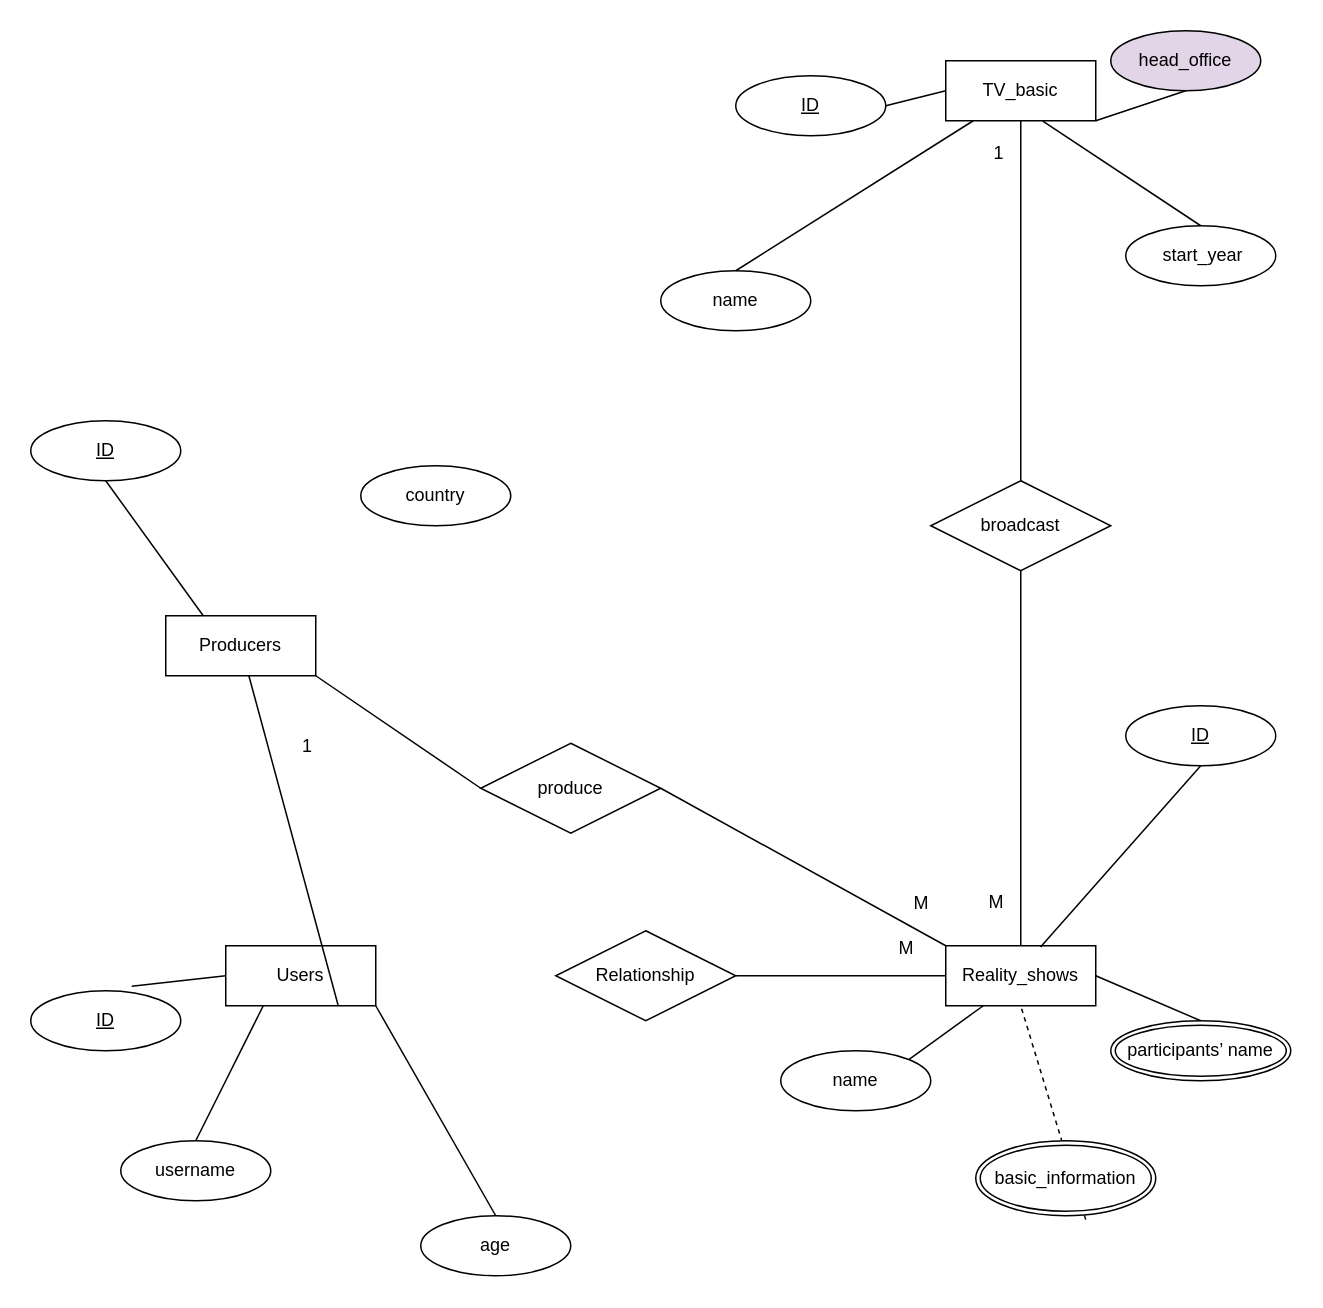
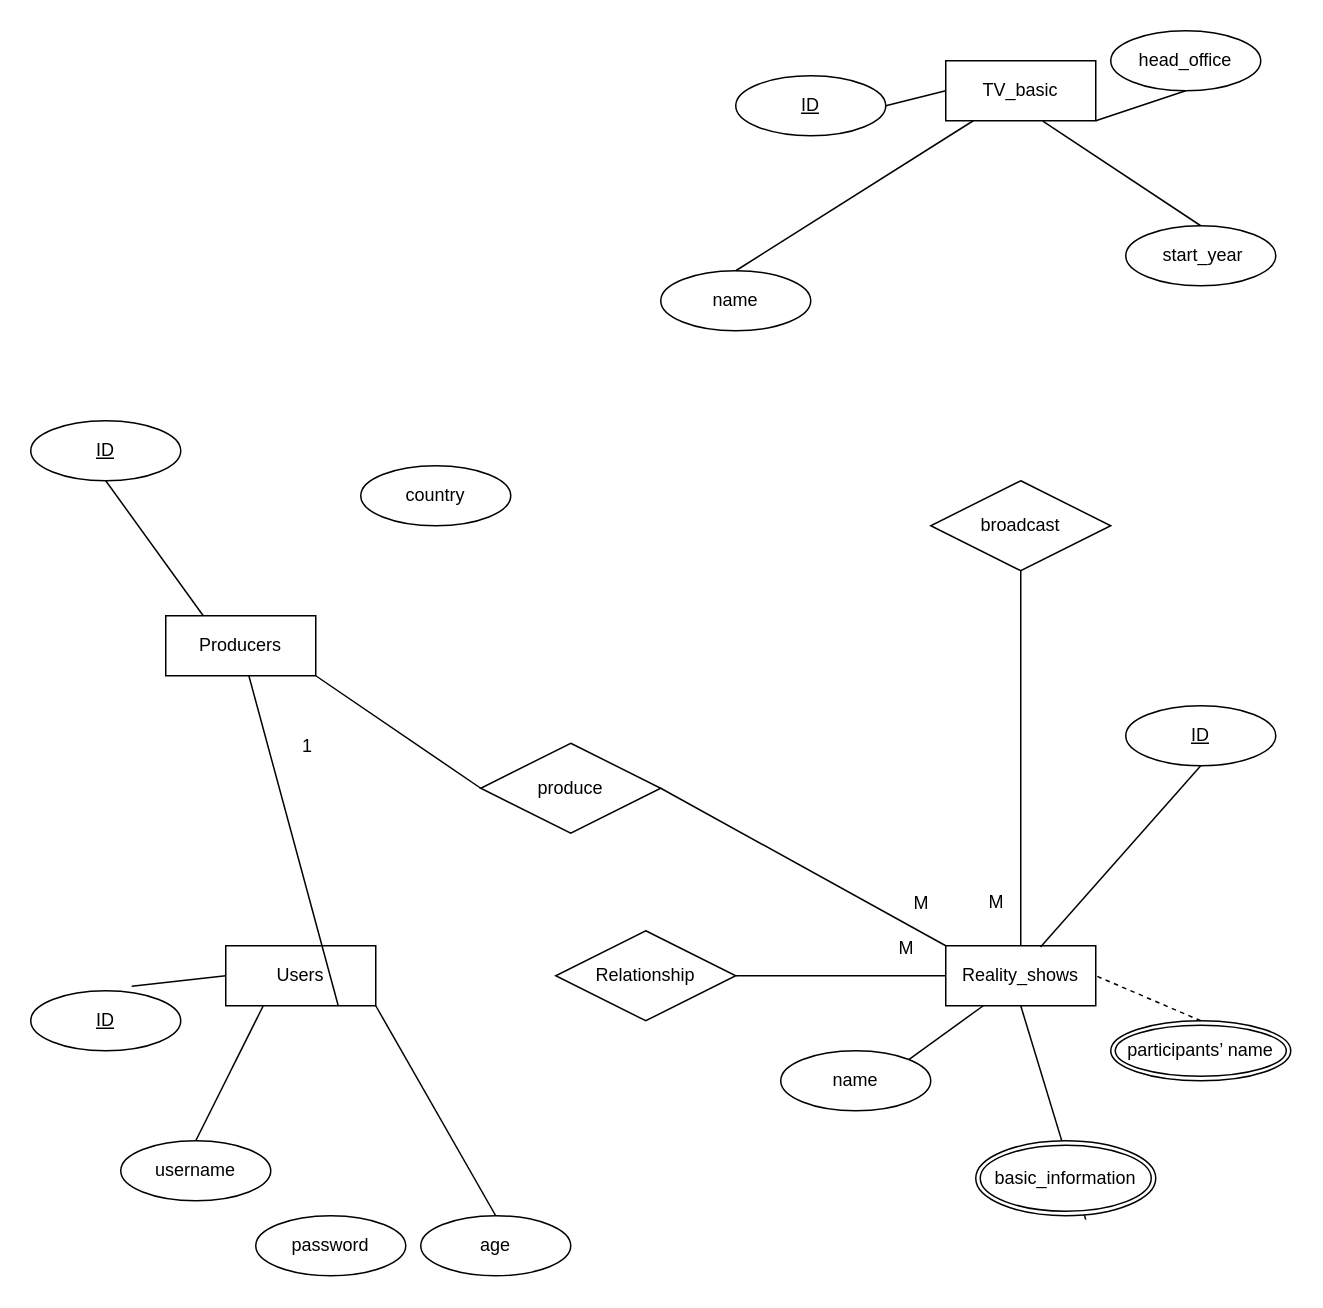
(1186, 61) -> (1186, 61)
(1021, 301) -> none
(1148, 998) -> (1148, 998)
(1041, 1073) -> (1041, 1073)
none -> (331, 1246)
